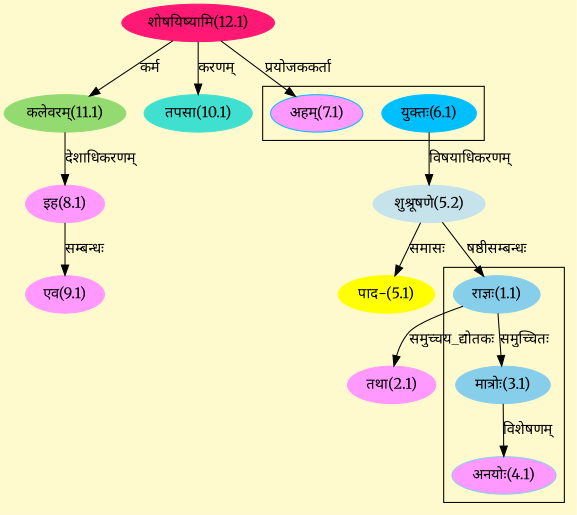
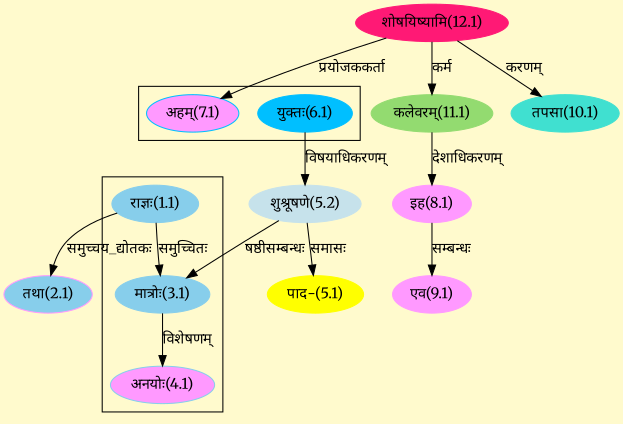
(460, 245) -> (237, 246)
(392, 385) -> (48, 294)
